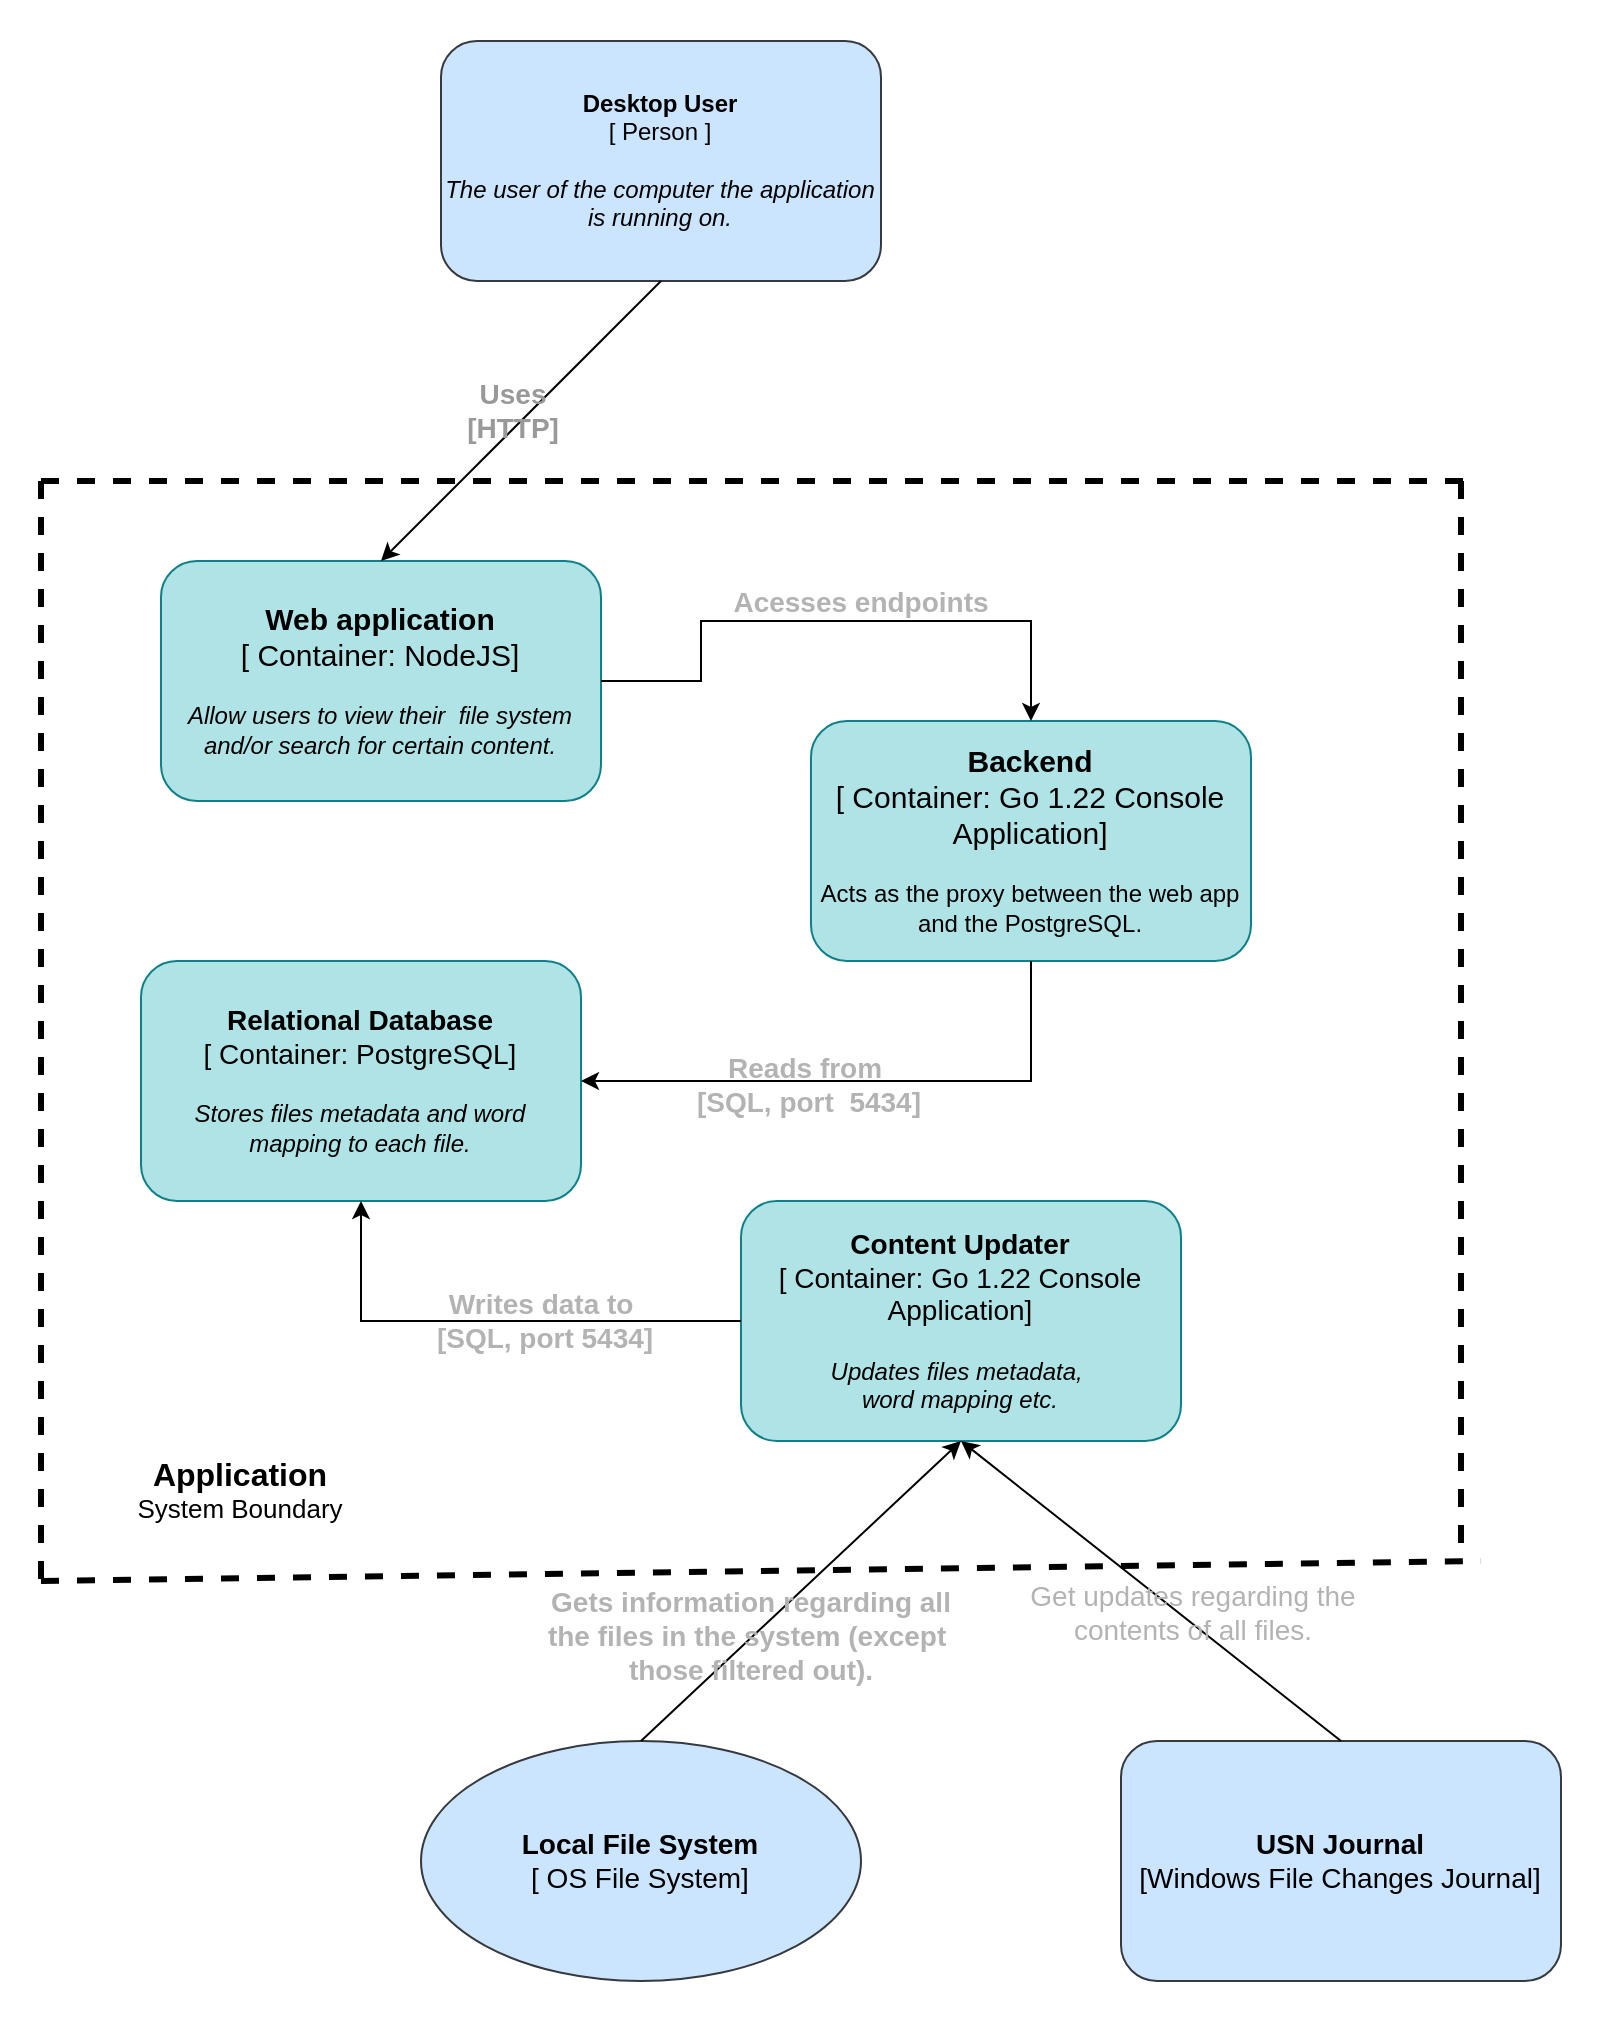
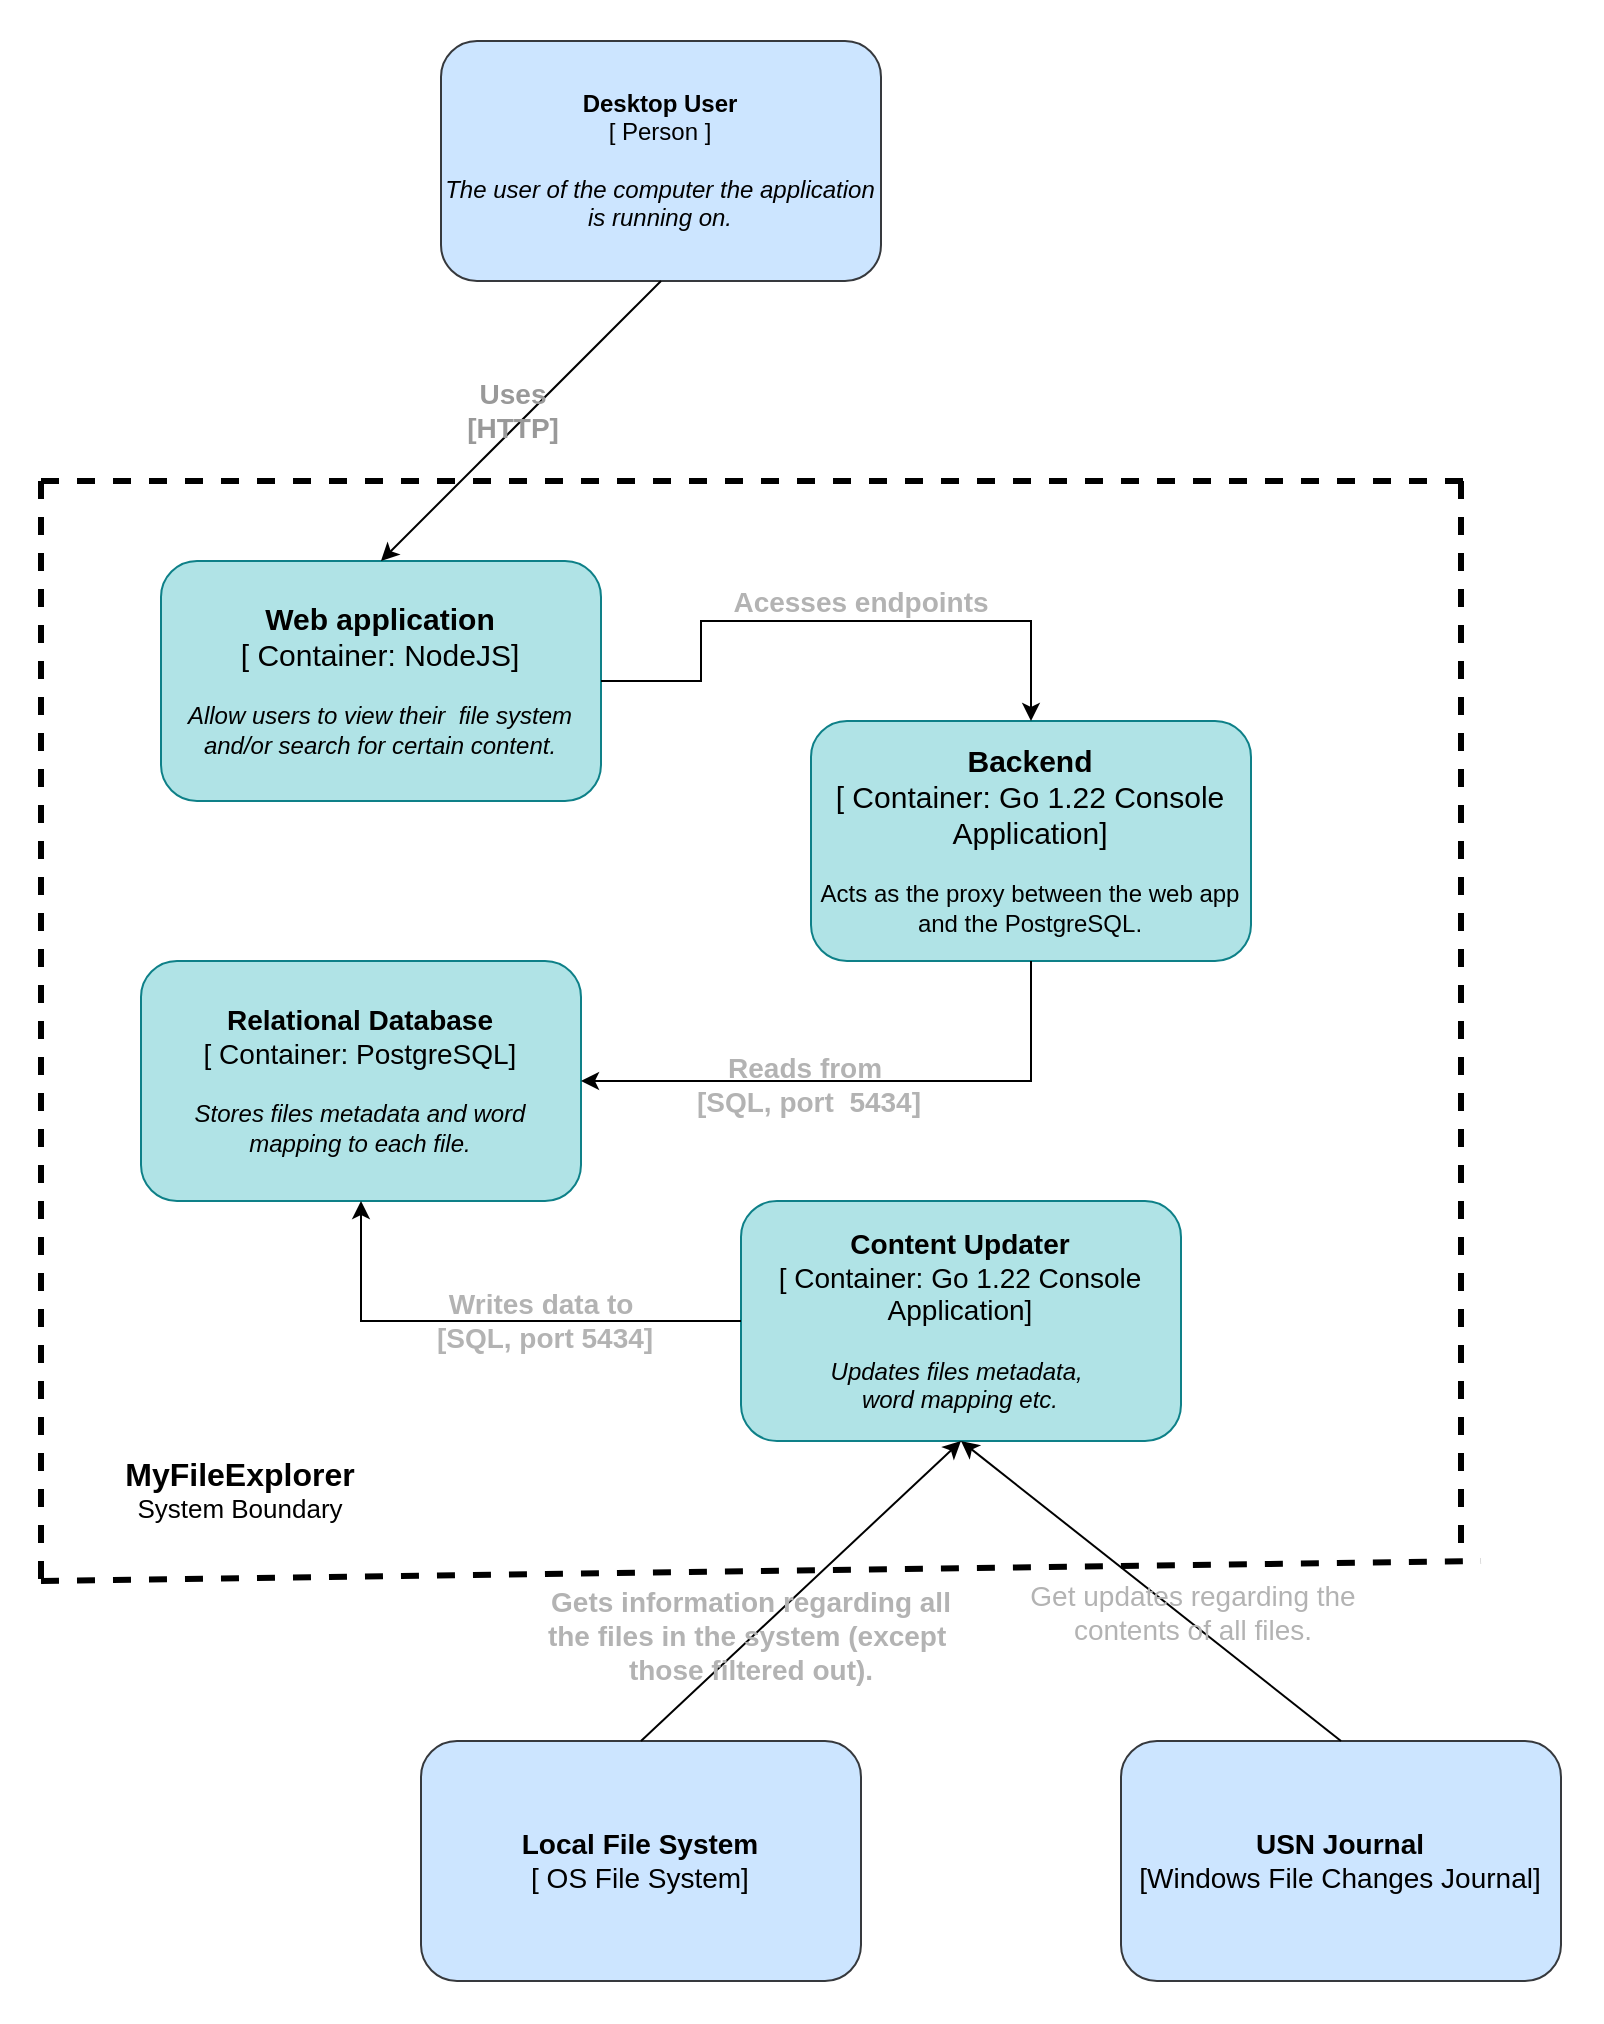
(241, 1491) -> (241, 1491)
(641, 1861) -> (641, 1861)
